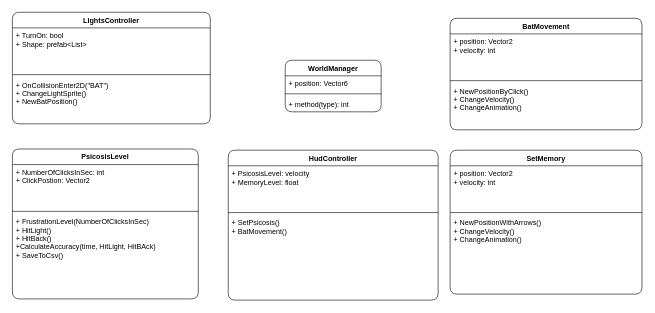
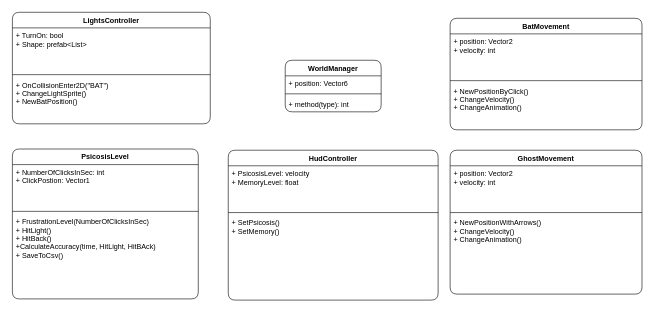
(546, 158) -> (546, 158)
(62, 173) -> (62, 173)
(259, 223) -> (259, 223)
